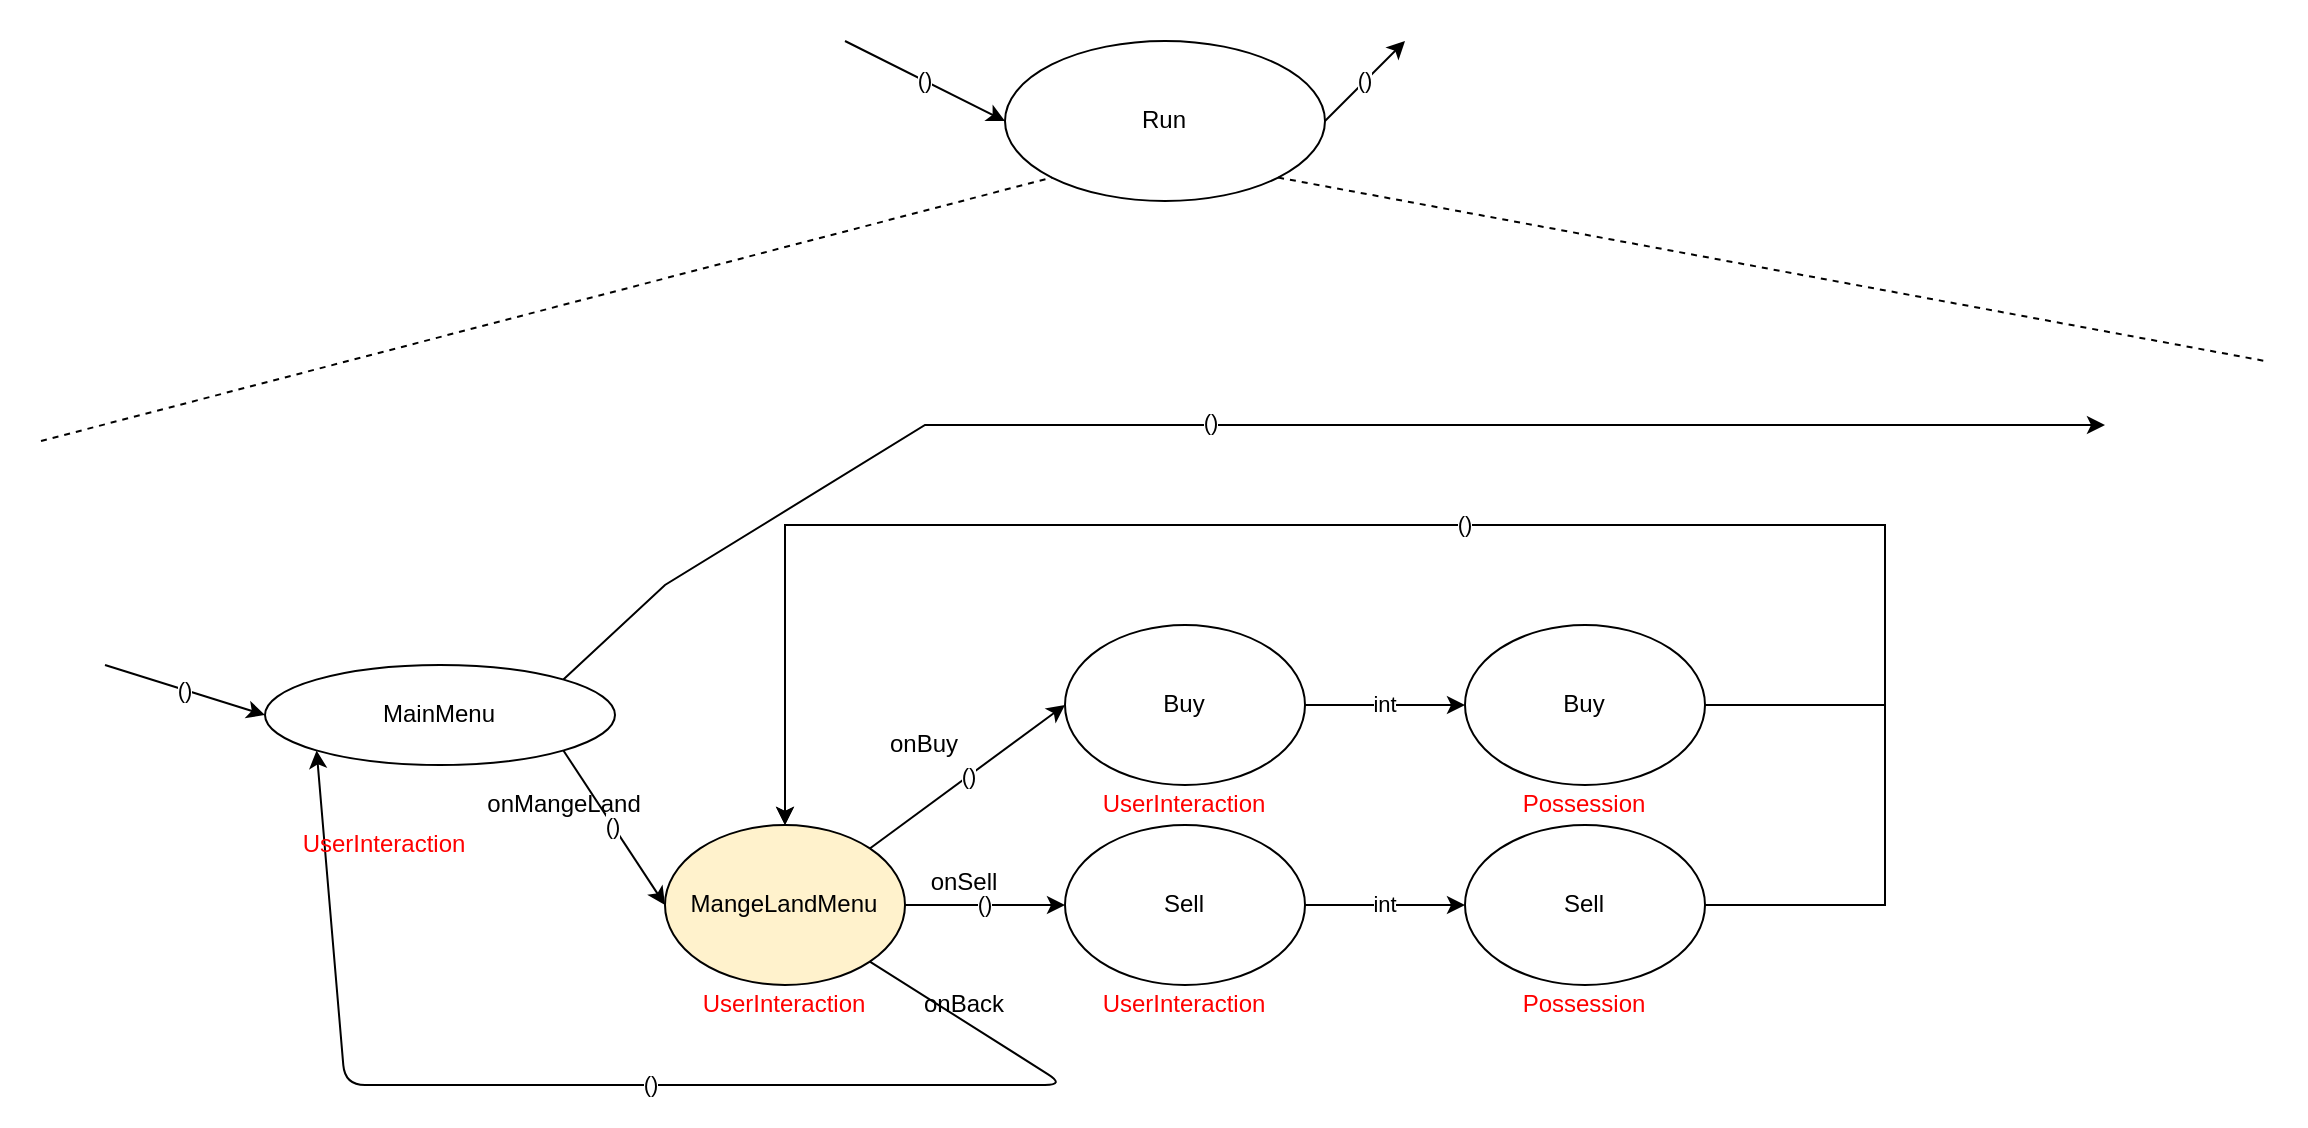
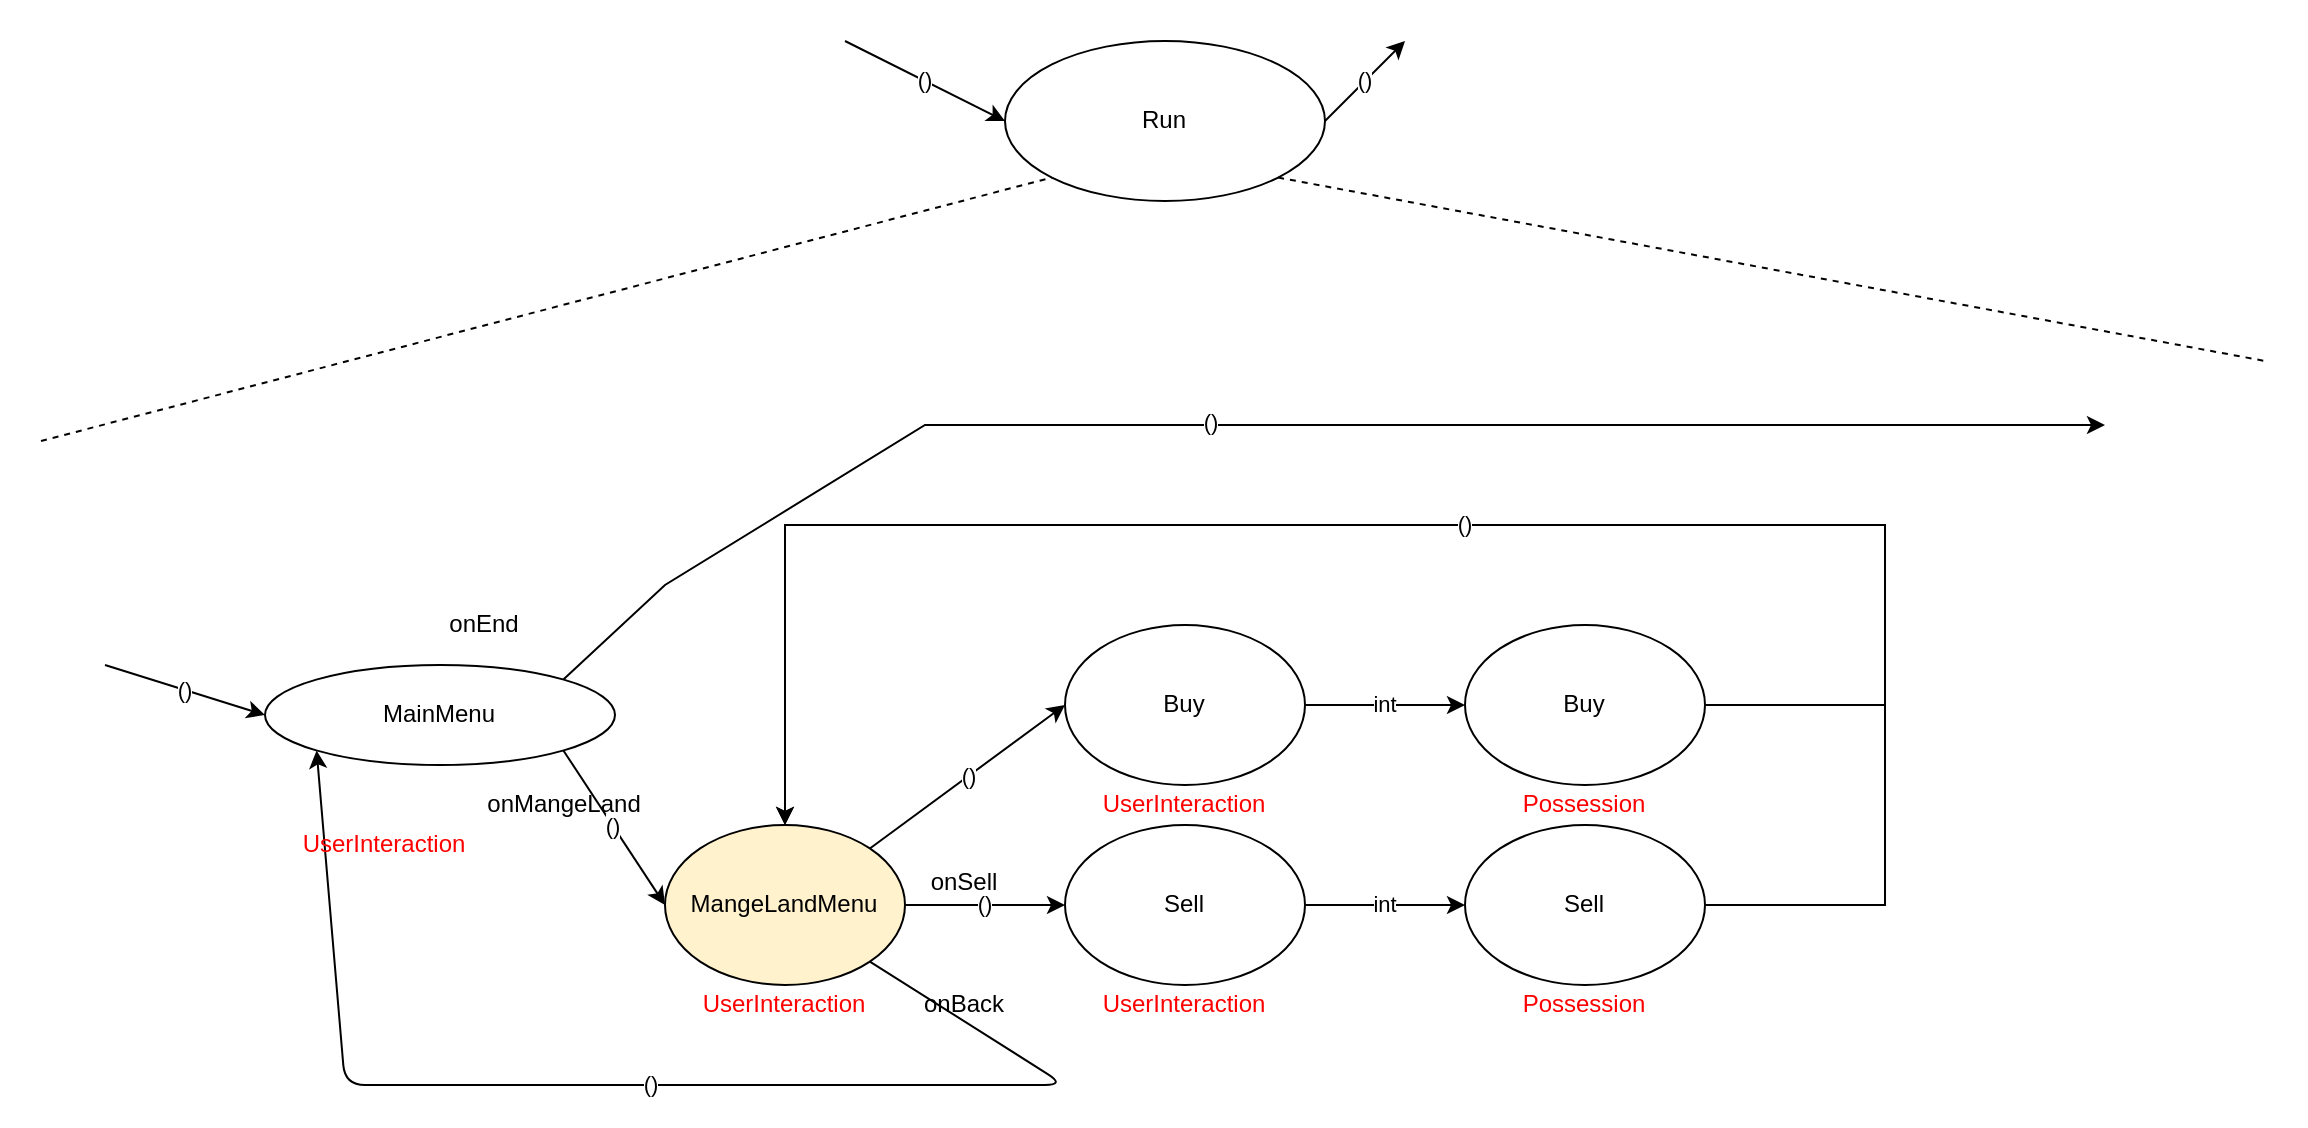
none -> (485, 625)
(925, 745) -> none
